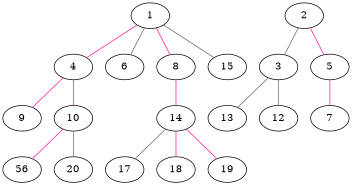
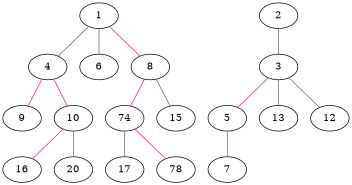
(112, 41) -> (73, 41)
(189, 41) -> (163, 93)
(317, 41) -> (253, 93)
(176, 118) -> (125, 118)
(73, 144) -> (73, 144)
(22, 170) -> (22, 170)
(176, 170) -> (176, 170)
(227, 170) -> none
